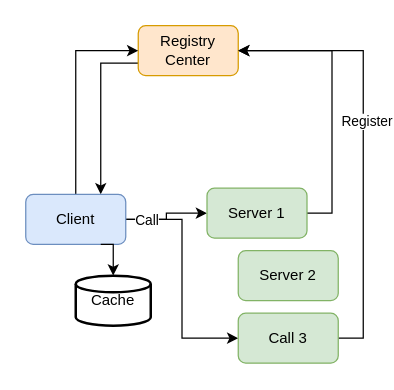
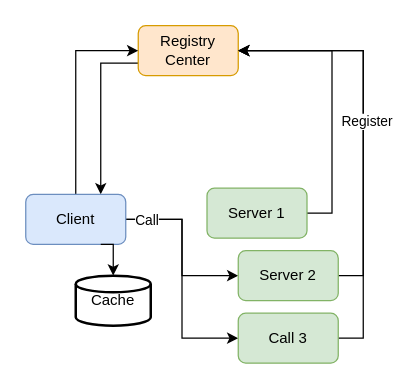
(181, 213) -> none
none -> (207, 276)
none -> (349, 276)
